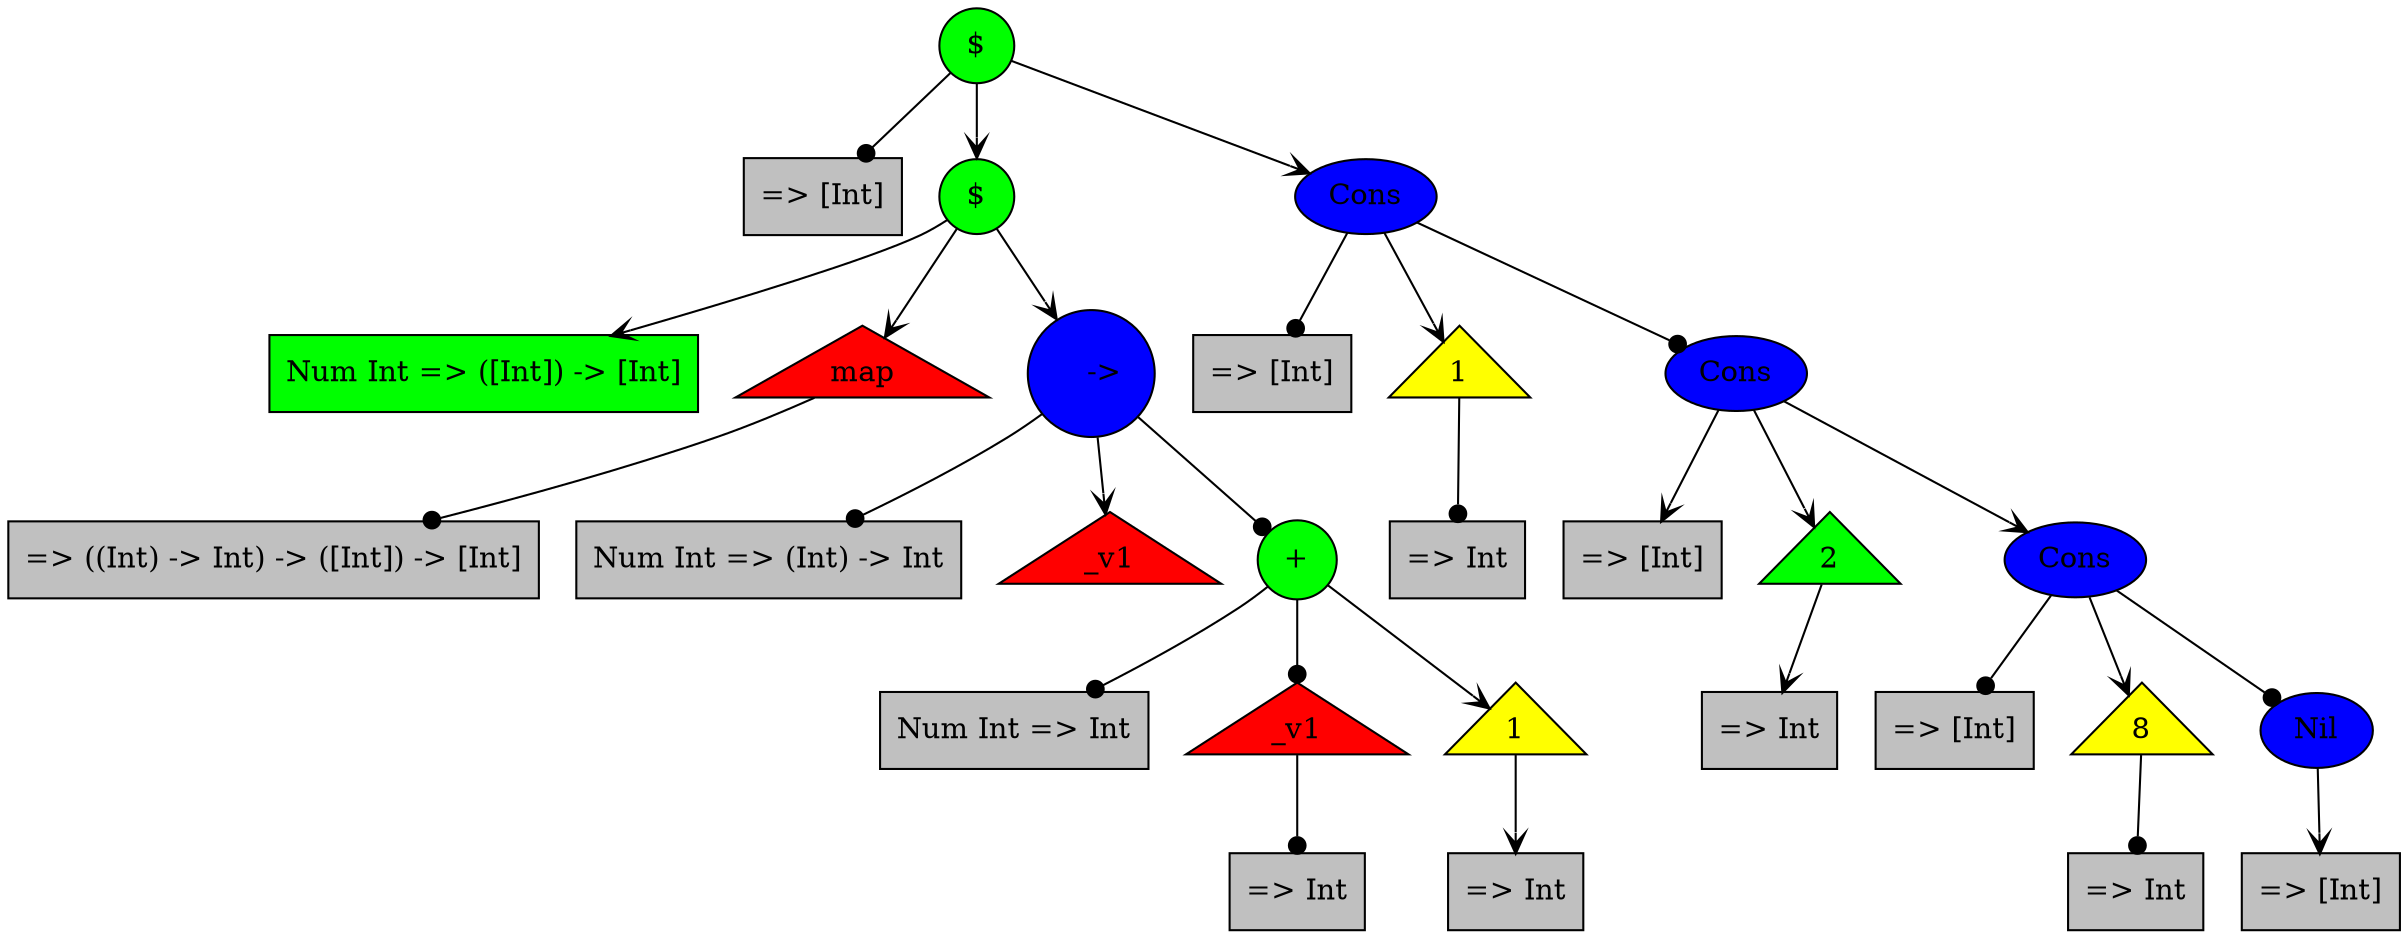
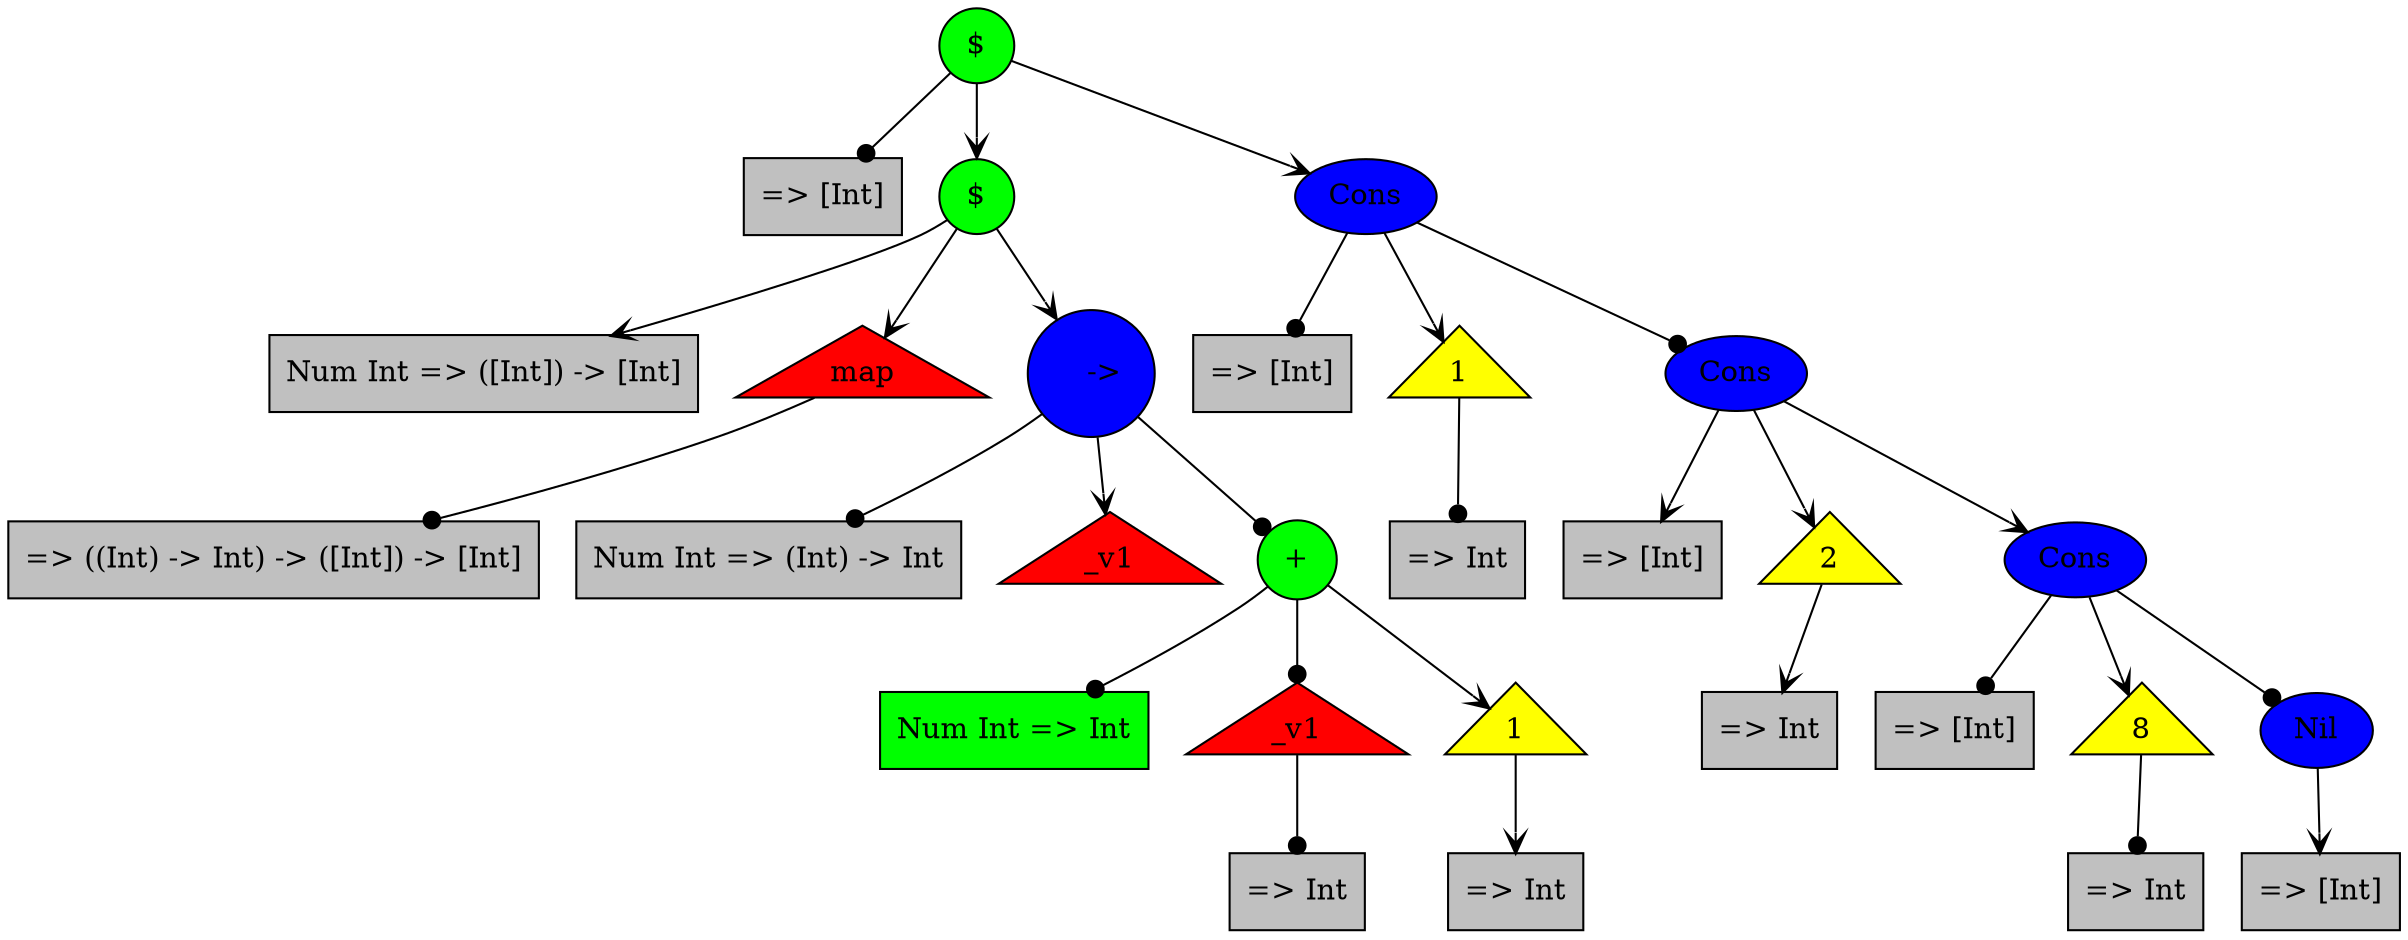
(484, 374) -> (484, 374)
(1830, 560) -> (1830, 560)
(1014, 730) -> (1014, 730)
